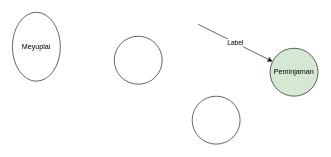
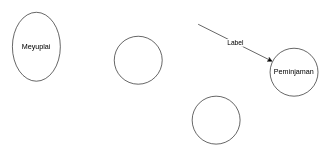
(294, 72) -> (294, 72)
